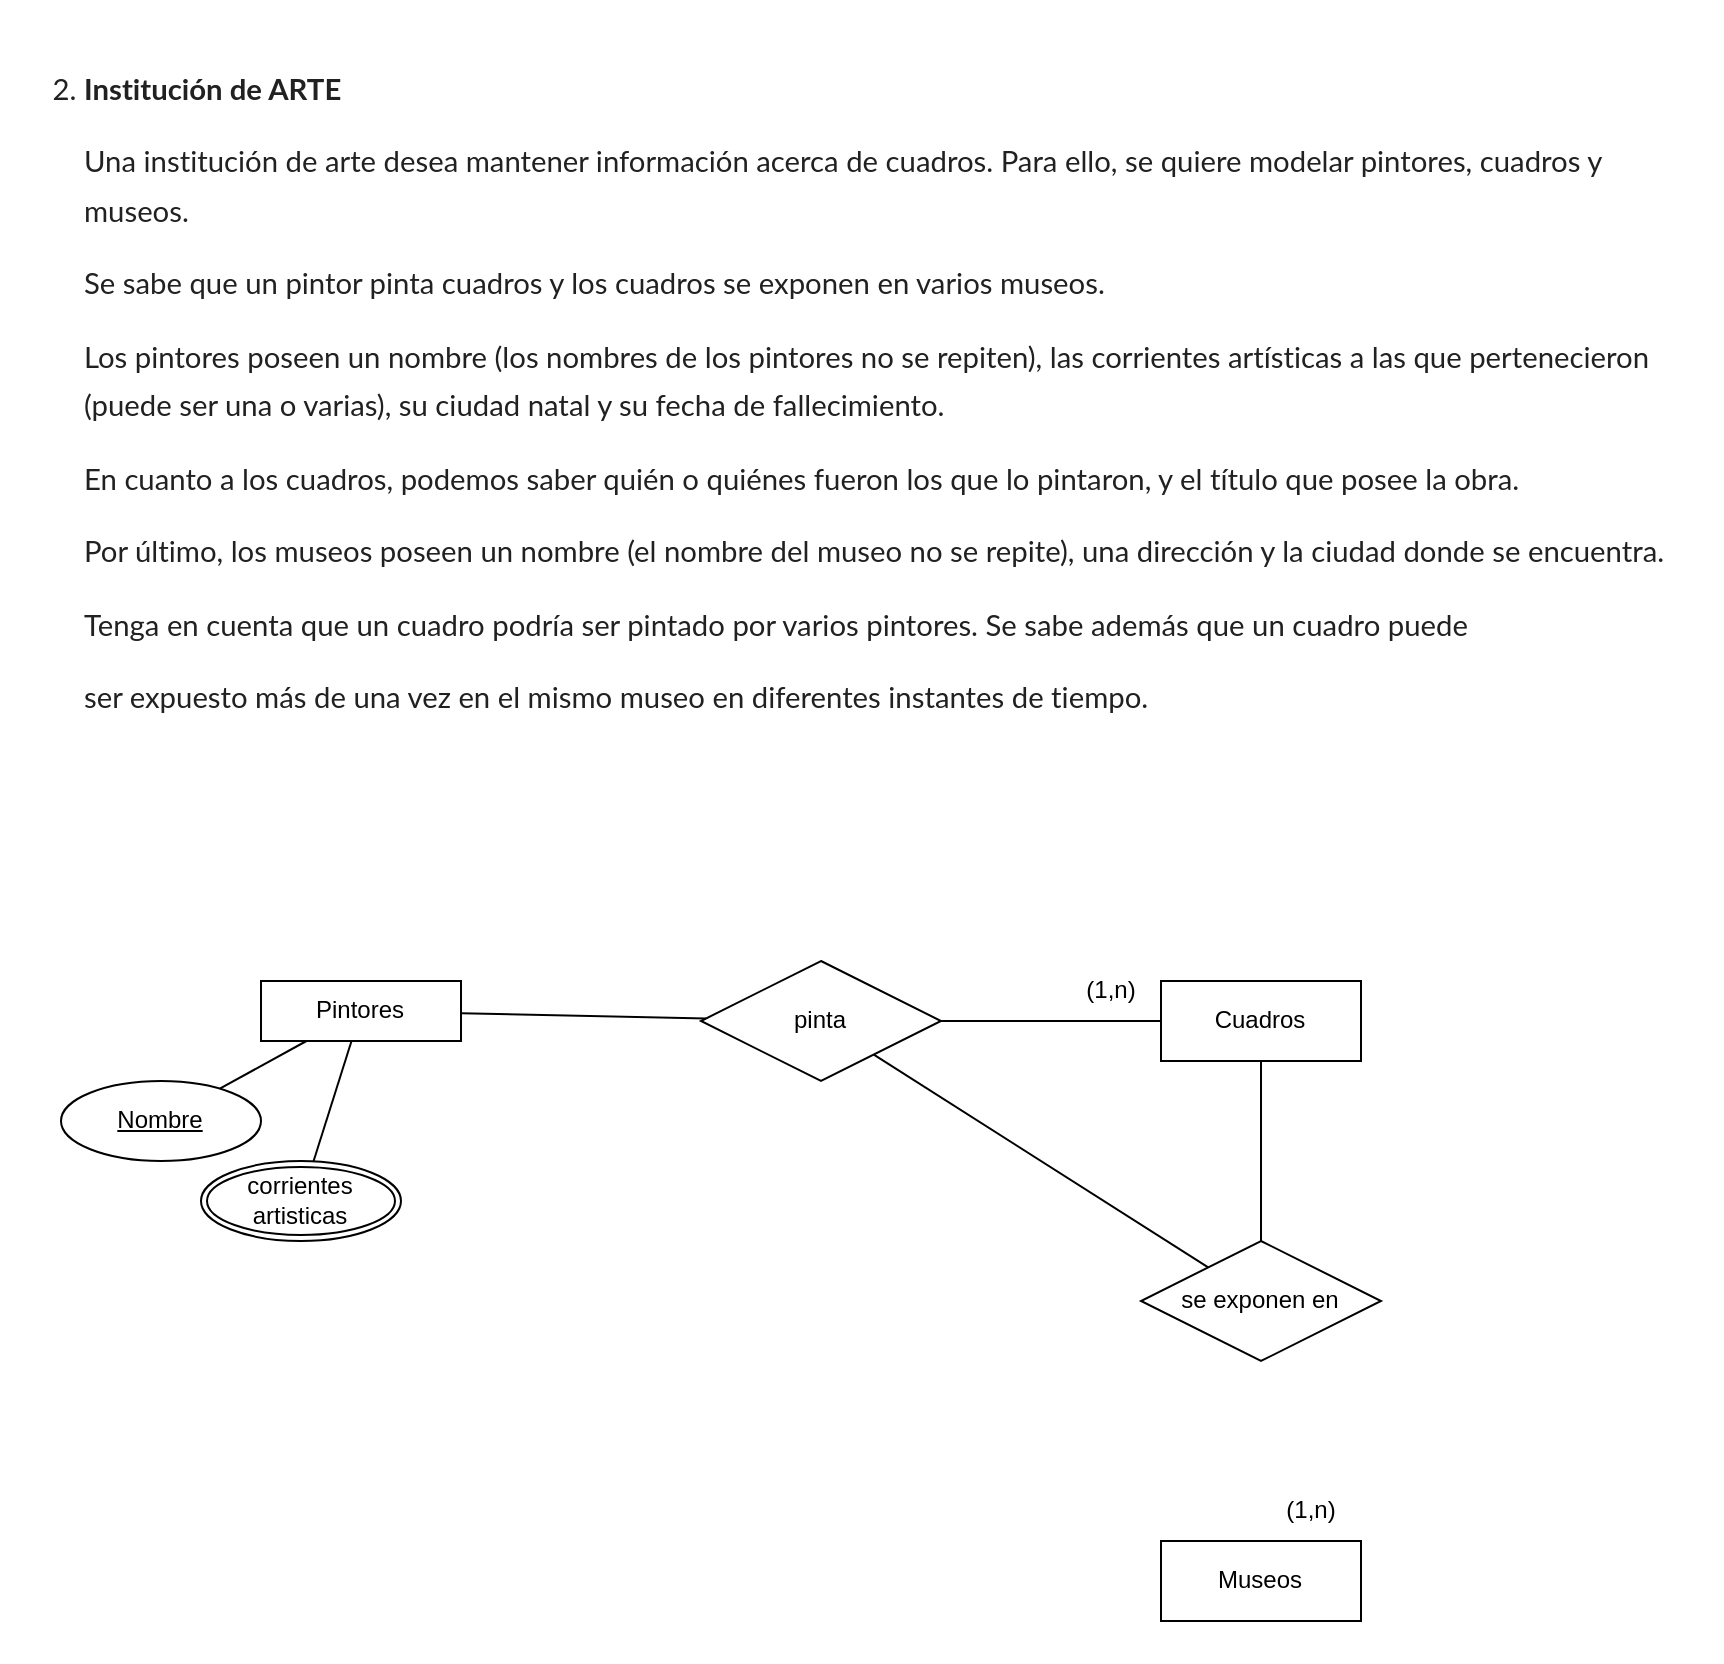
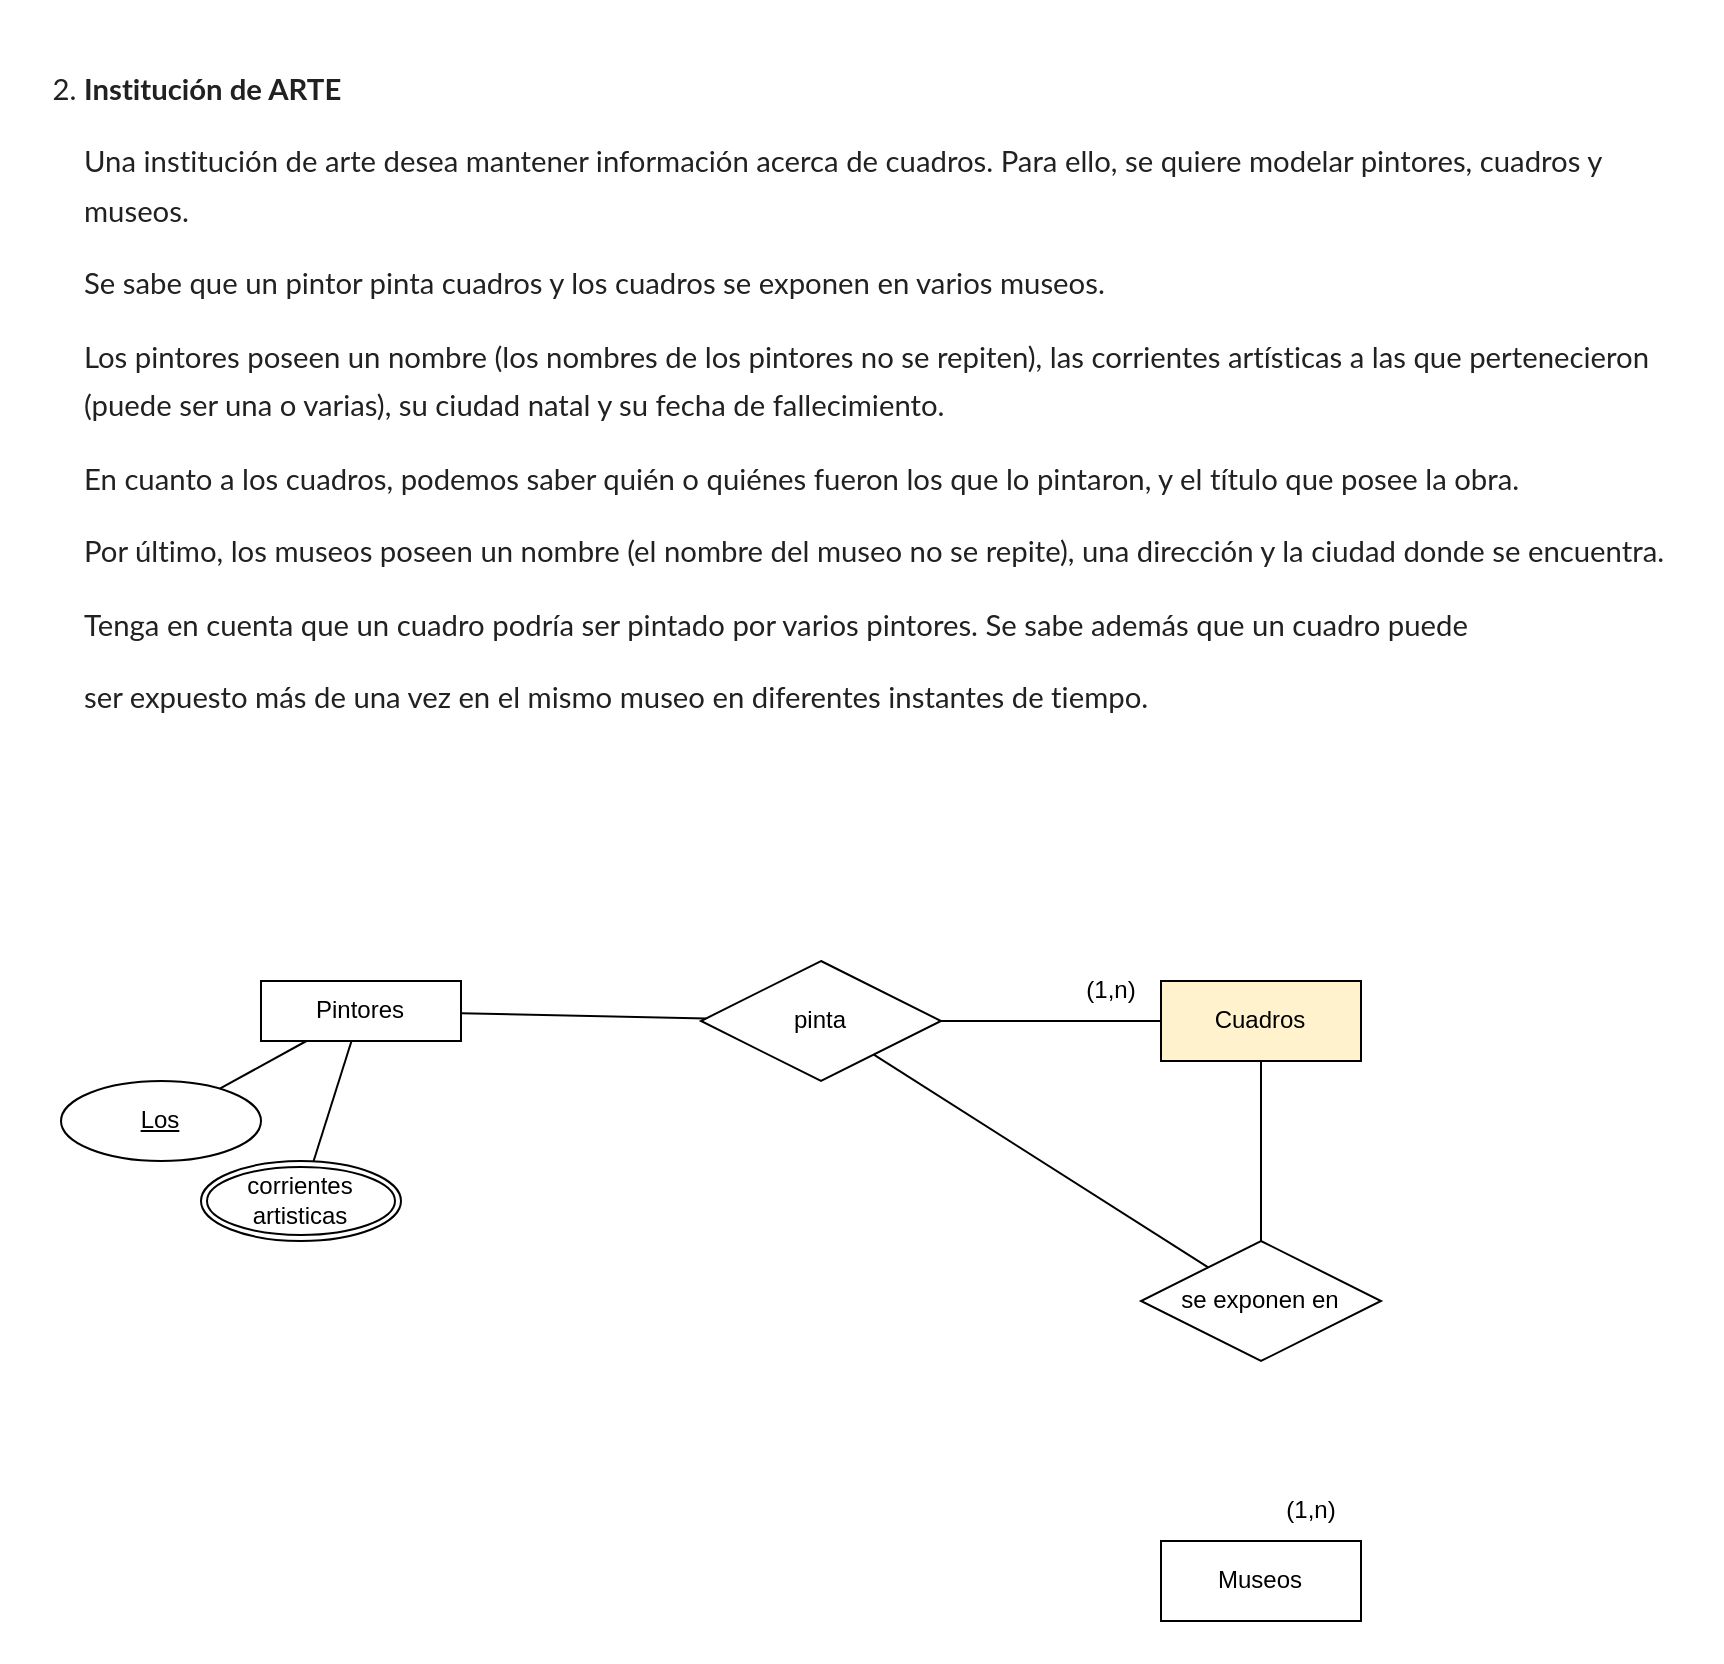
(1261, 1021) -> (1261, 1021)
(161, 1121) -> (161, 1121)
